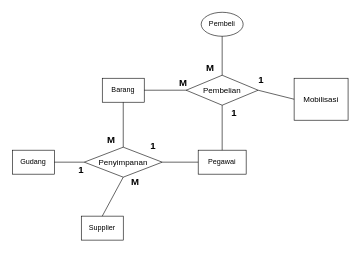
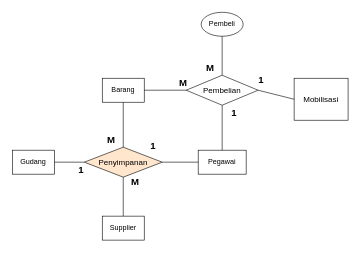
(123, 162) -> (123, 162)
(102, 228) -> (123, 228)
